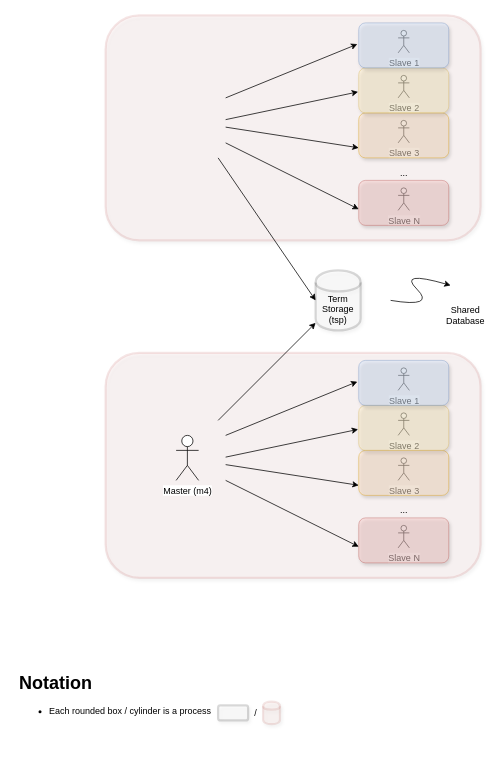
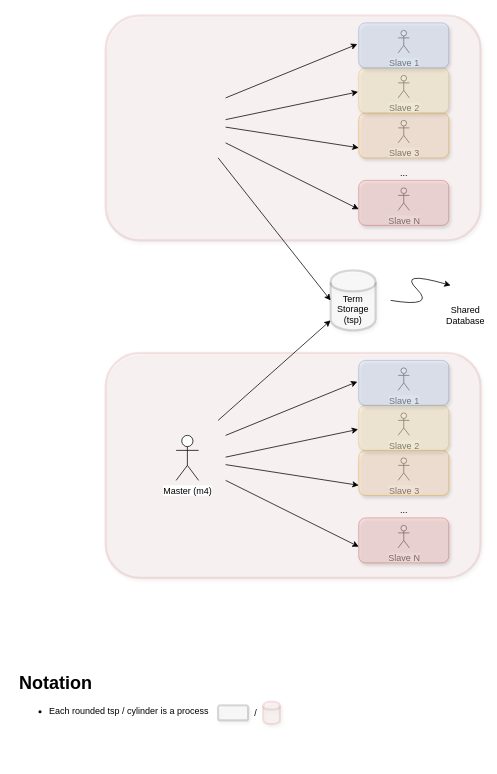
(338, 300) -> (353, 300)
(108, 671) -> (108, 671)
